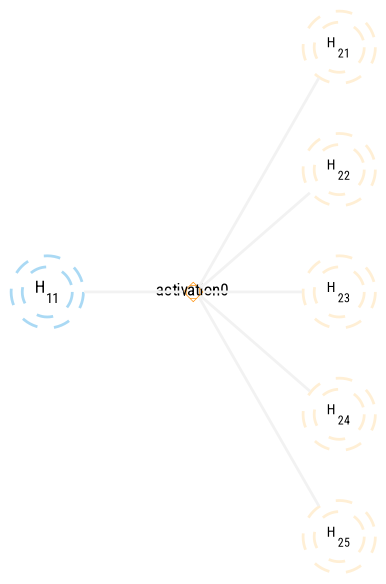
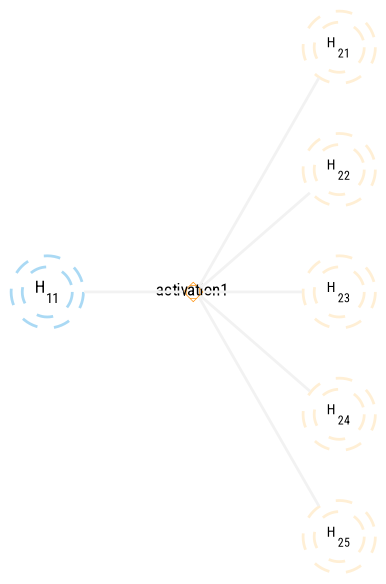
(193, 292) -> (193, 292)
